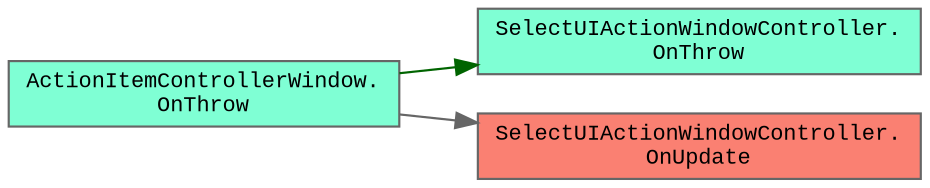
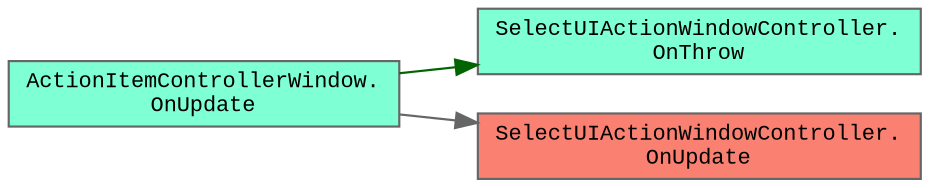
(204, 94) -> (204, 94)
